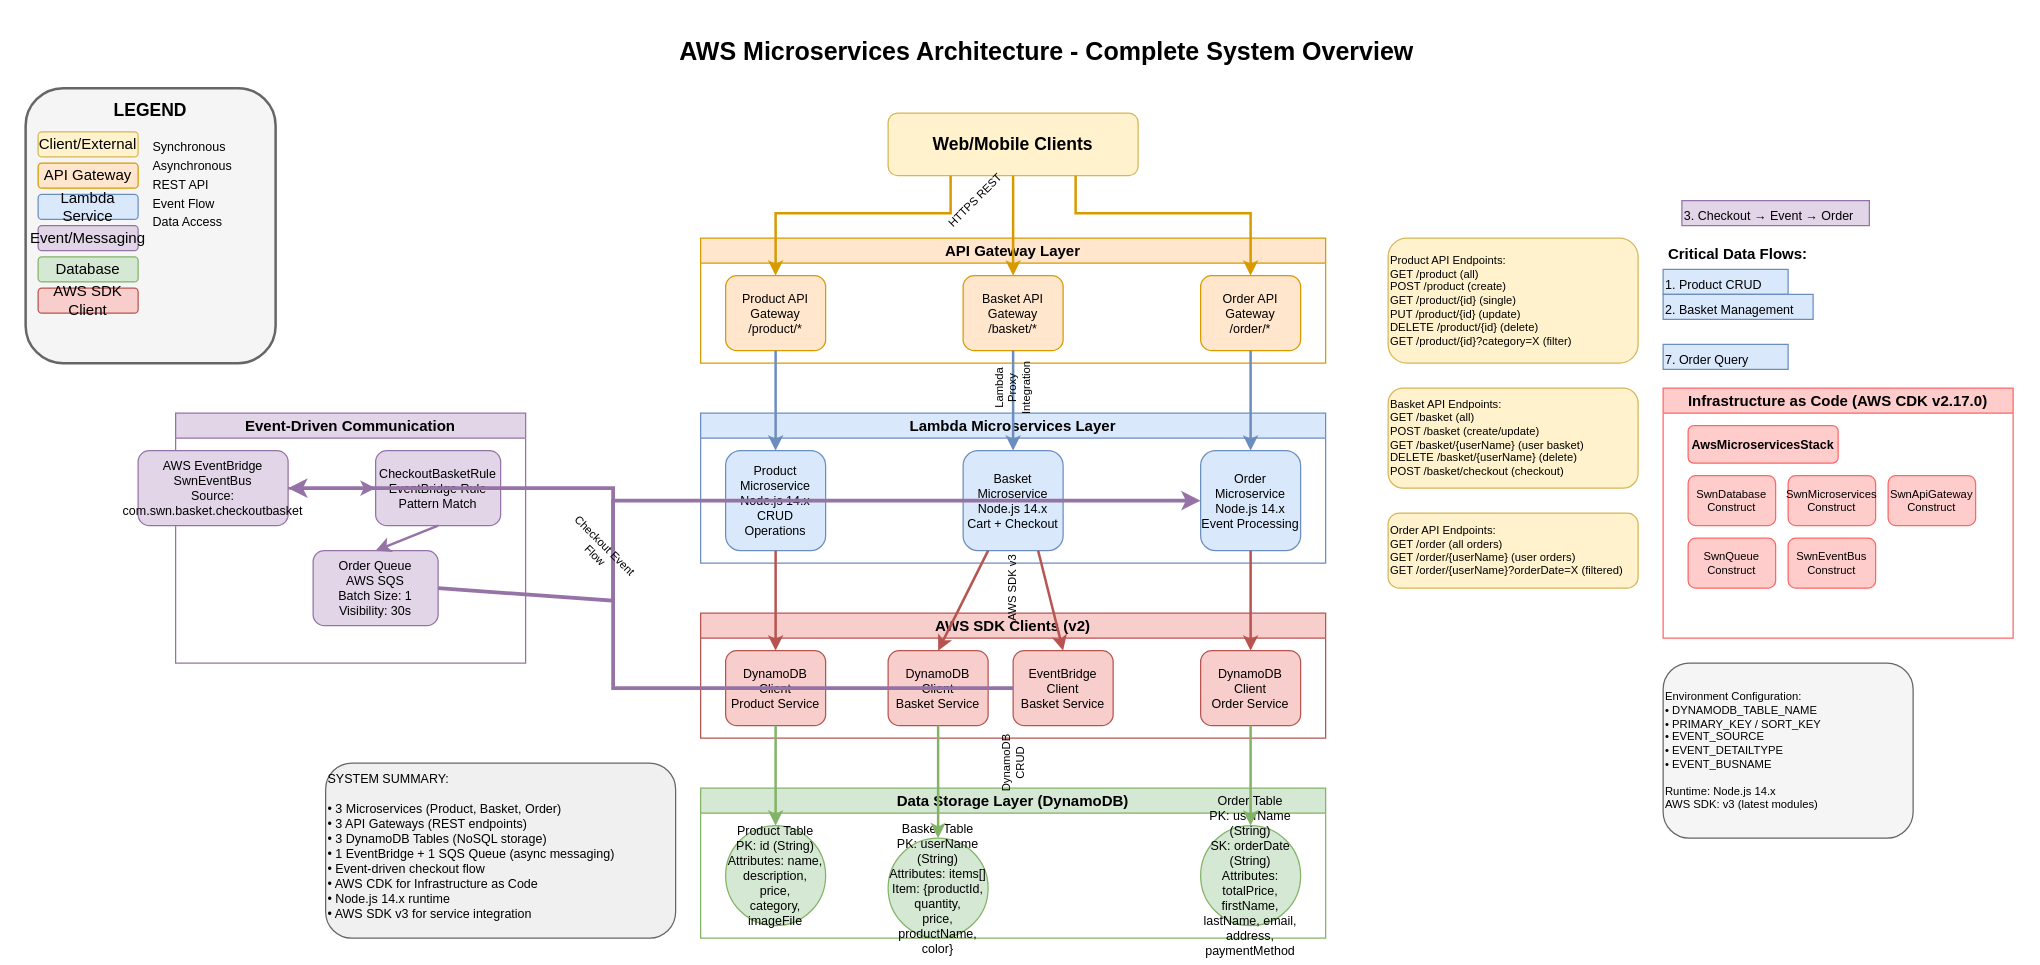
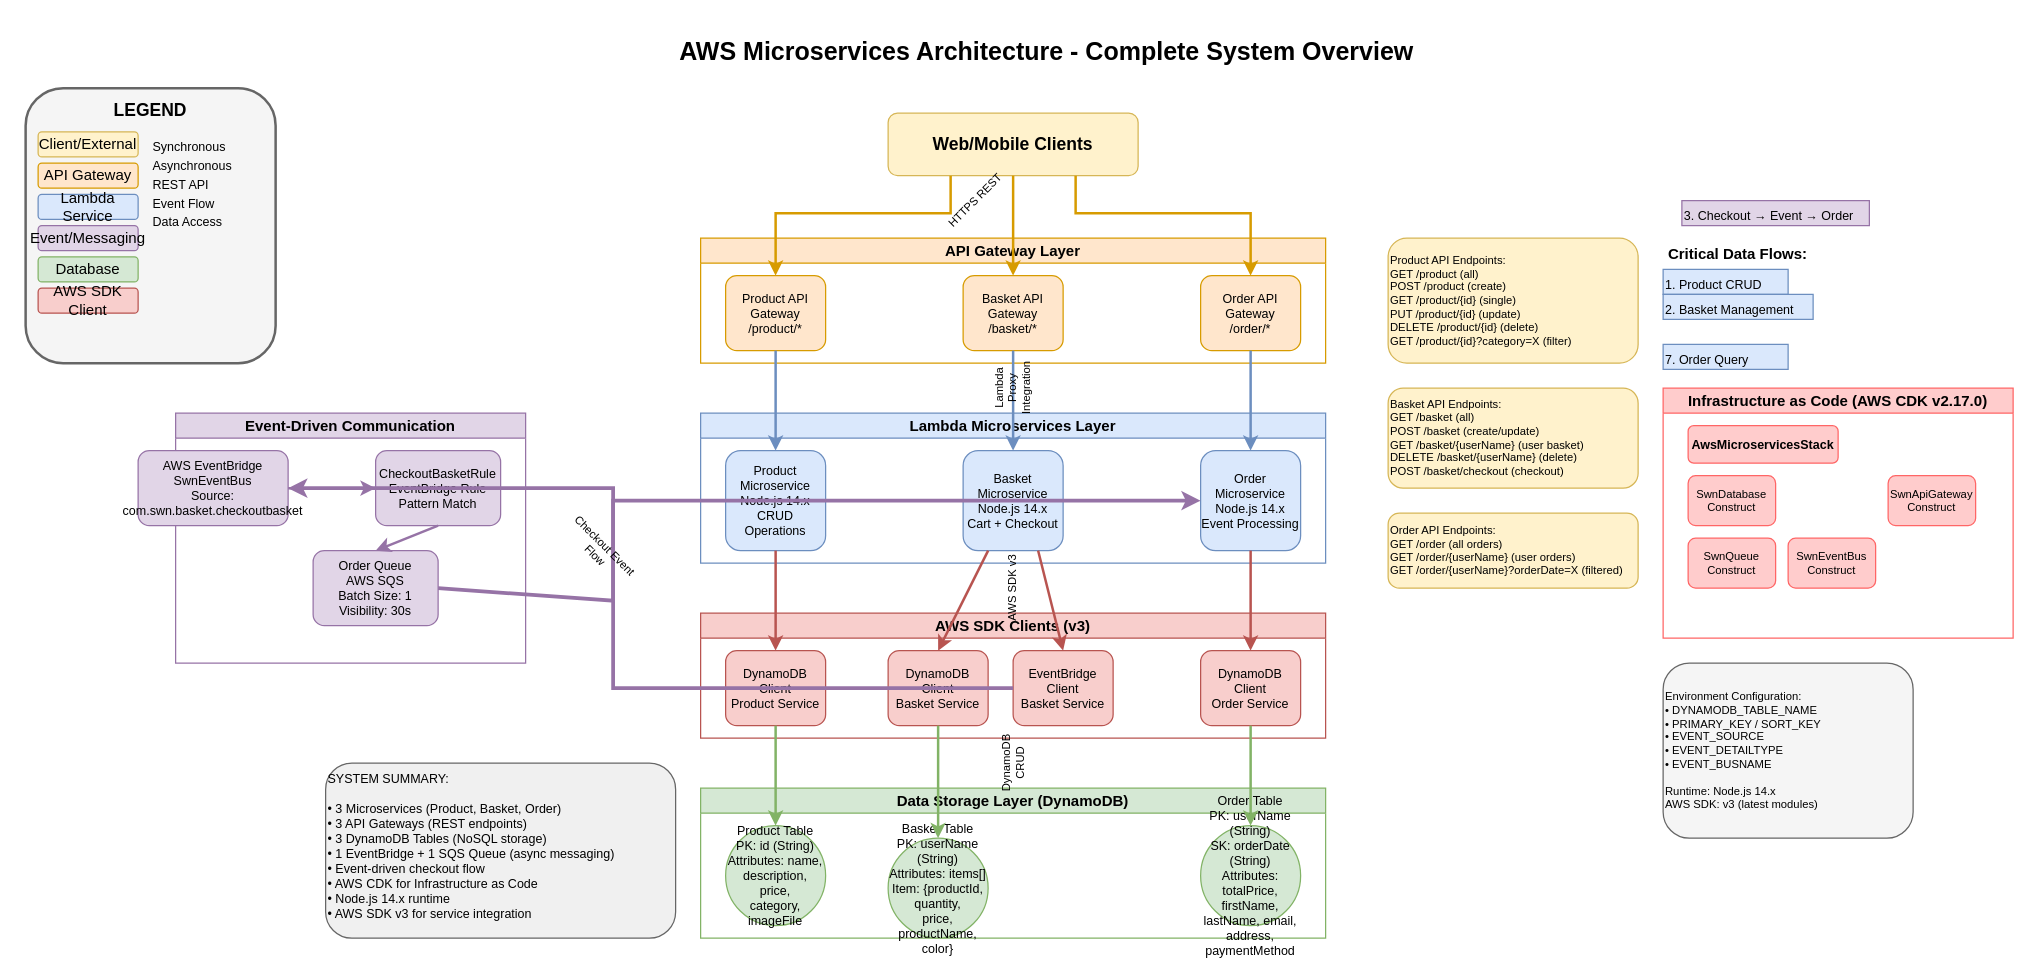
(1832, 501) -> none
(1013, 626) -> (1013, 626)
